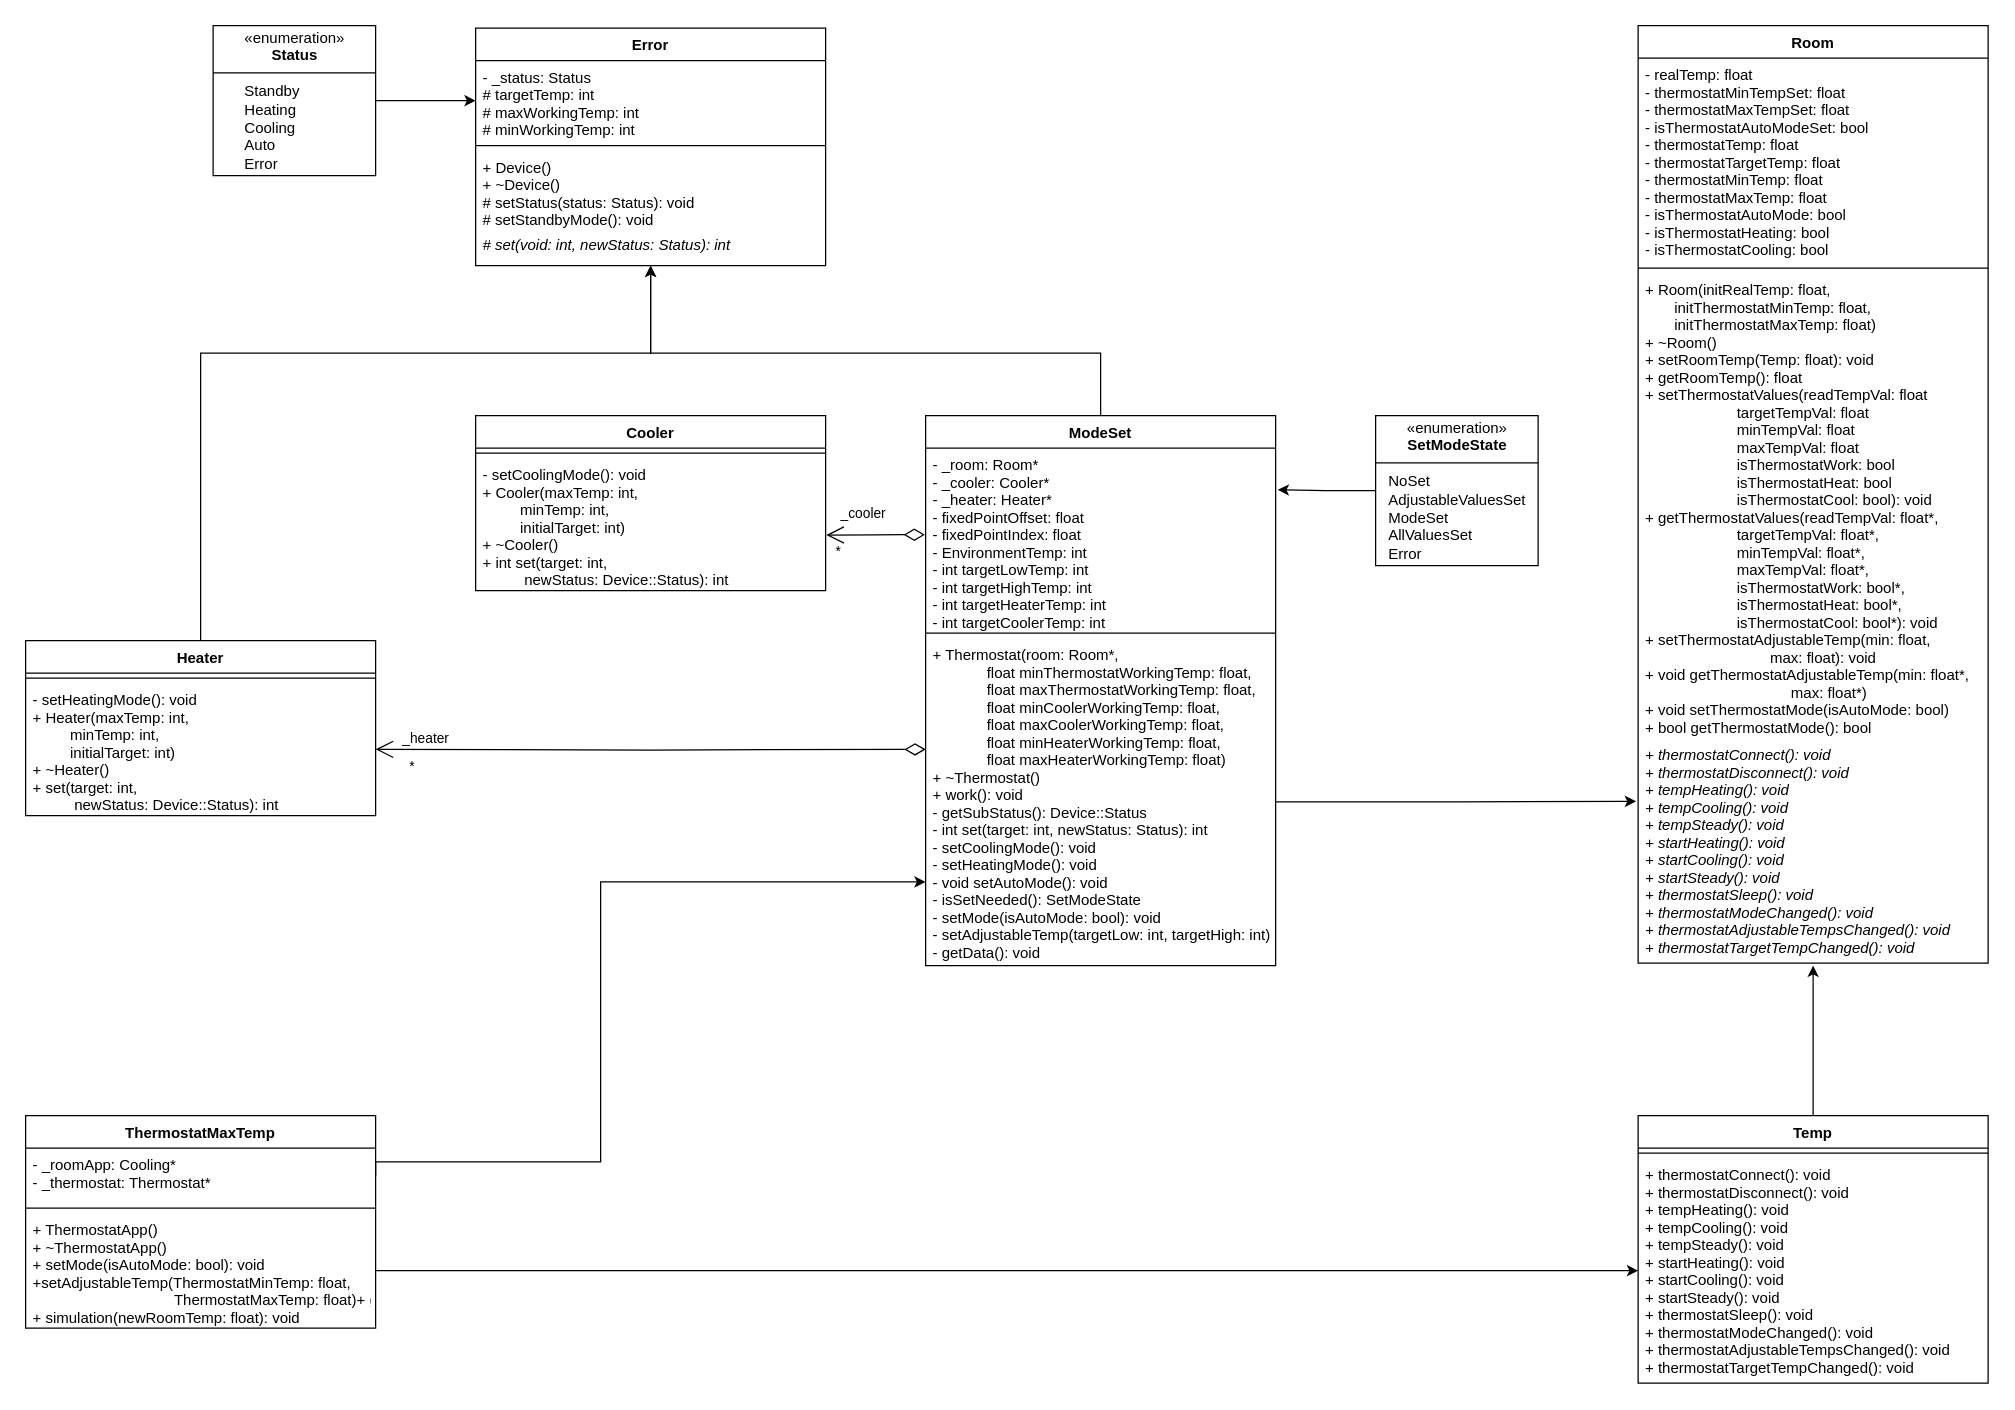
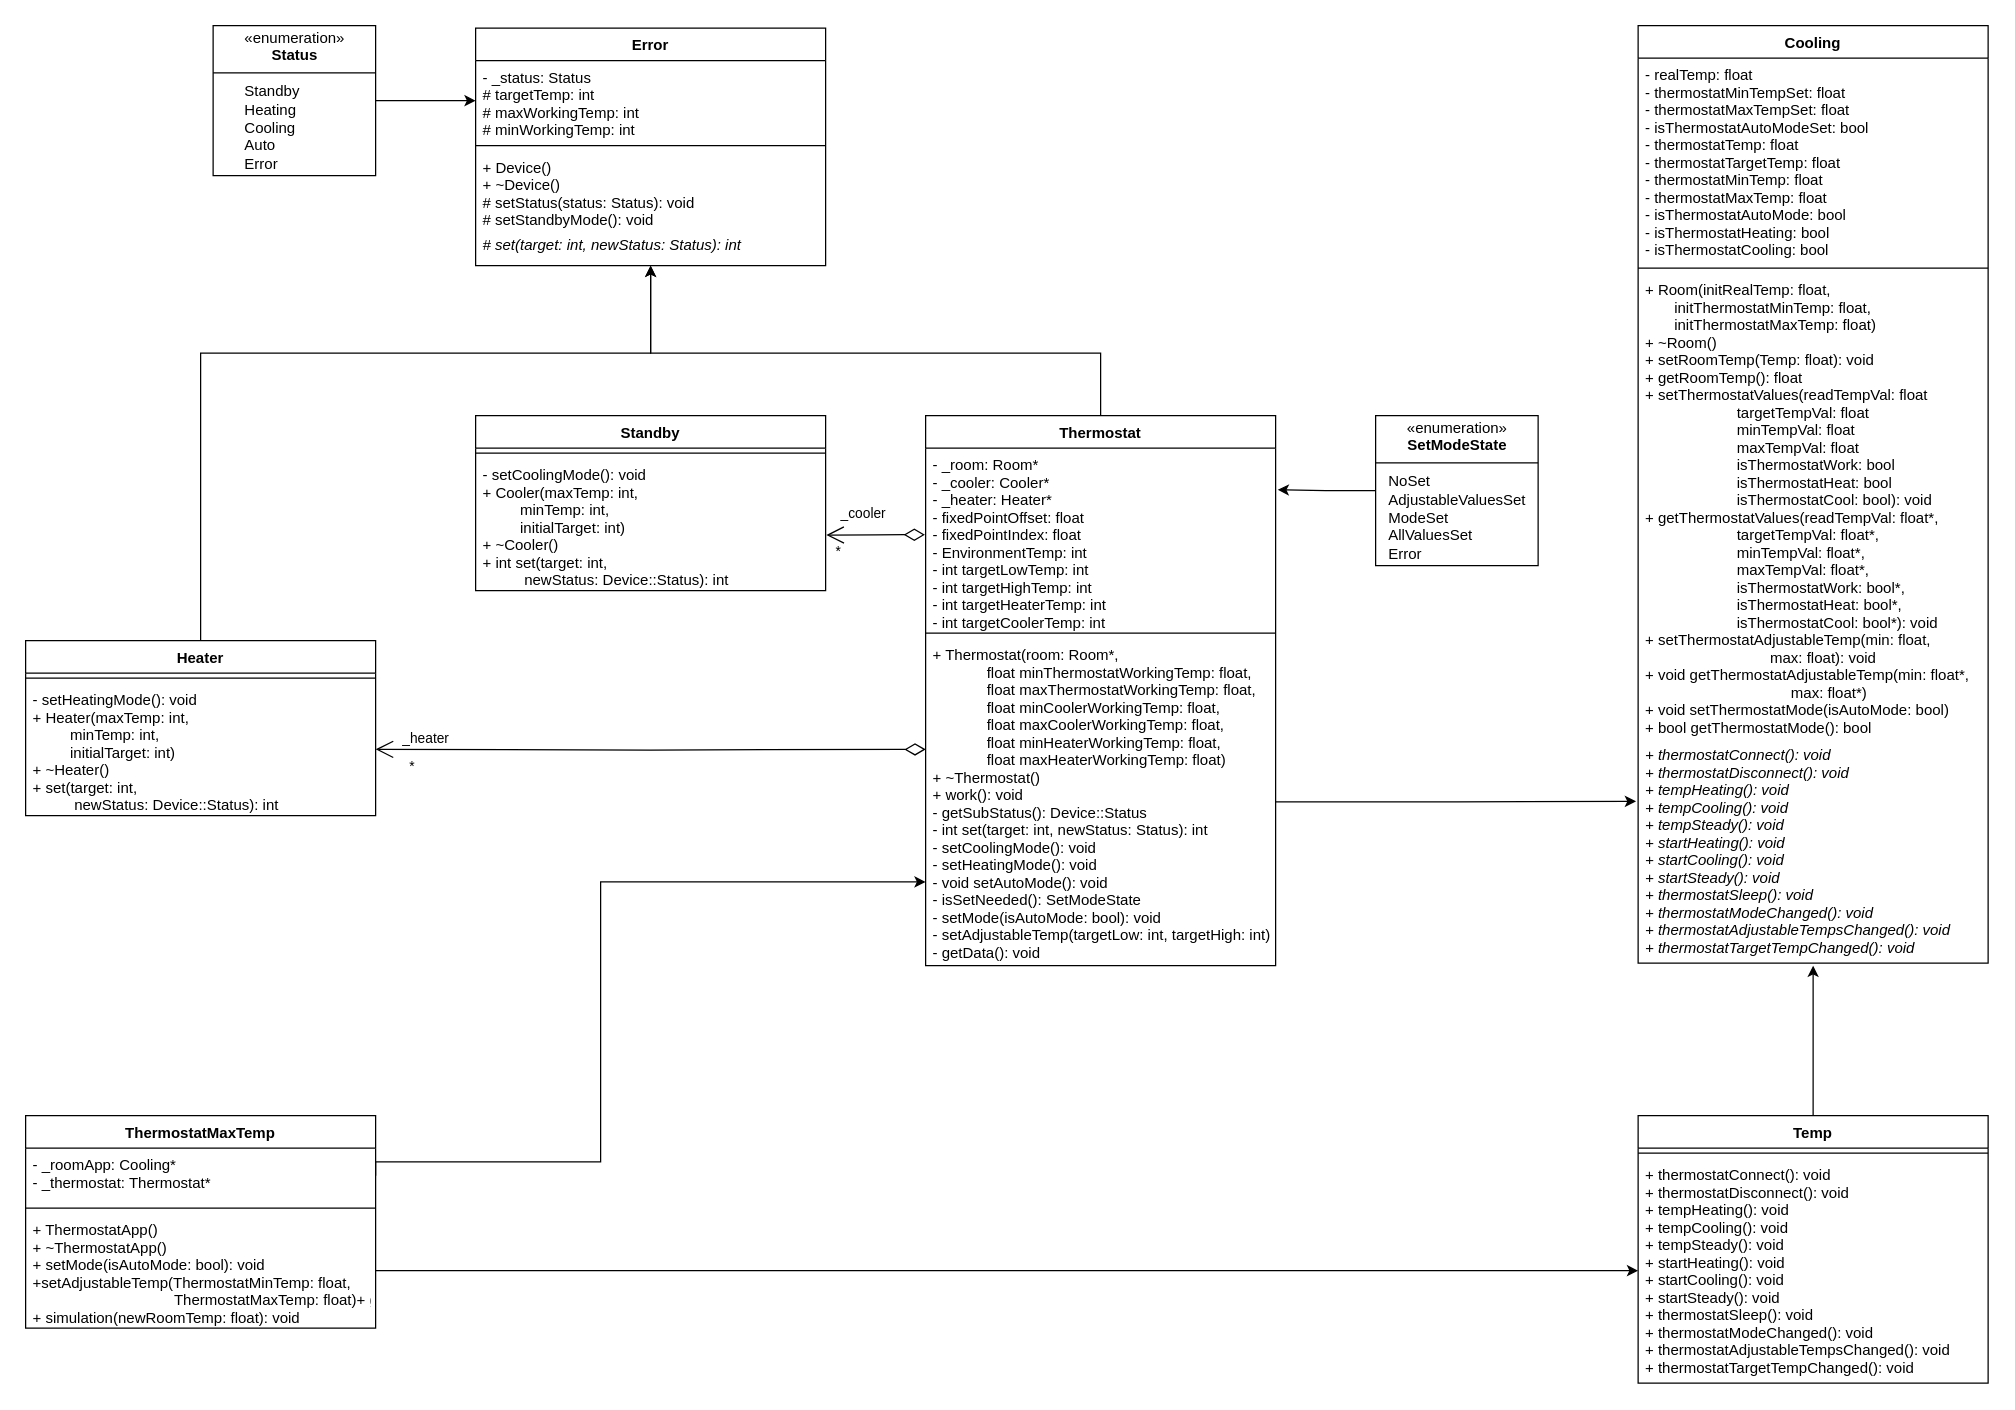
(1813, 43) -> (1813, 43)
(627, 245) -> (637, 245)
(650, 433) -> (650, 433)
(1100, 433) -> (1100, 433)
